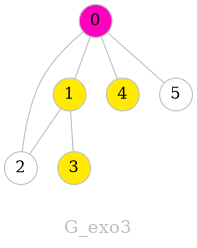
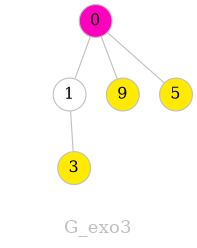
(70, 95) -> (70, 95)
(123, 95) -> (123, 95)
(176, 95) -> (176, 95)
(21, 168) -> none
